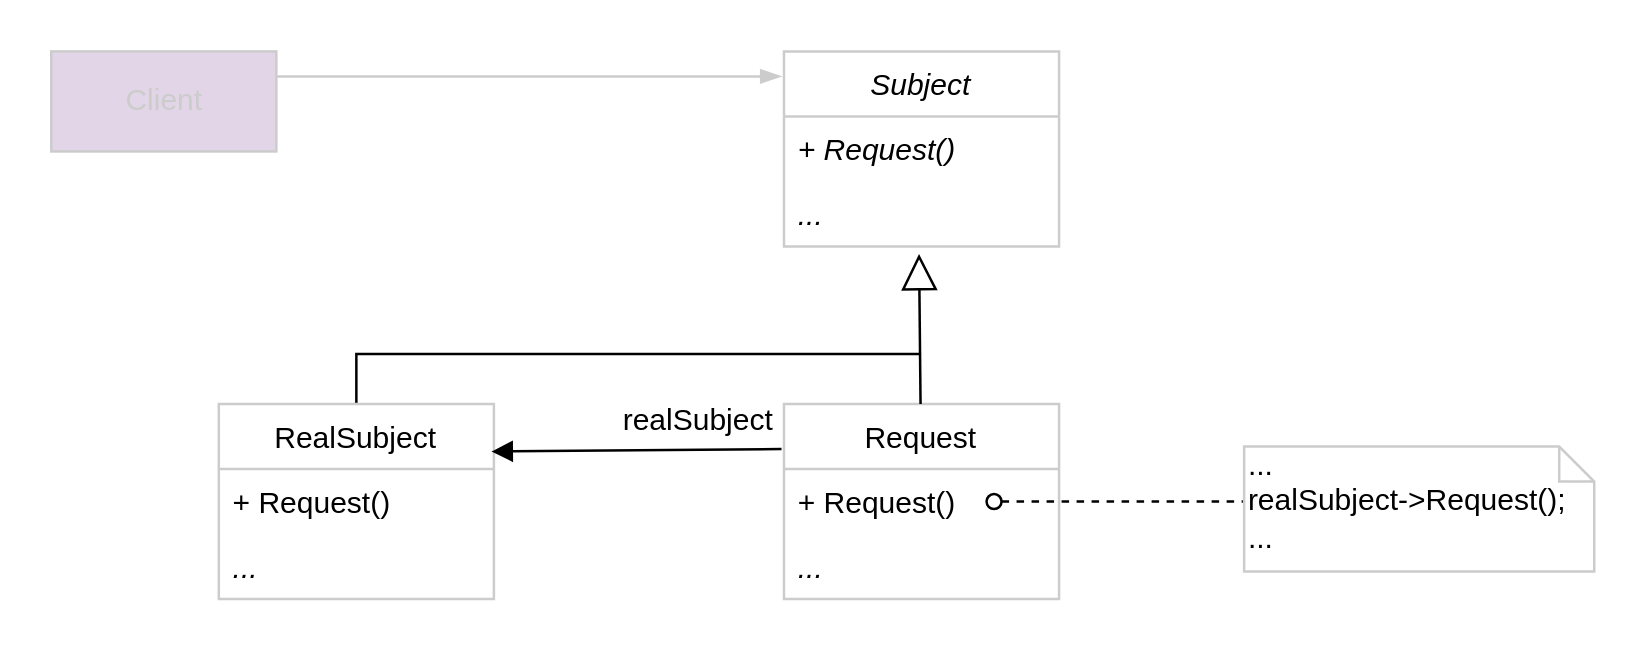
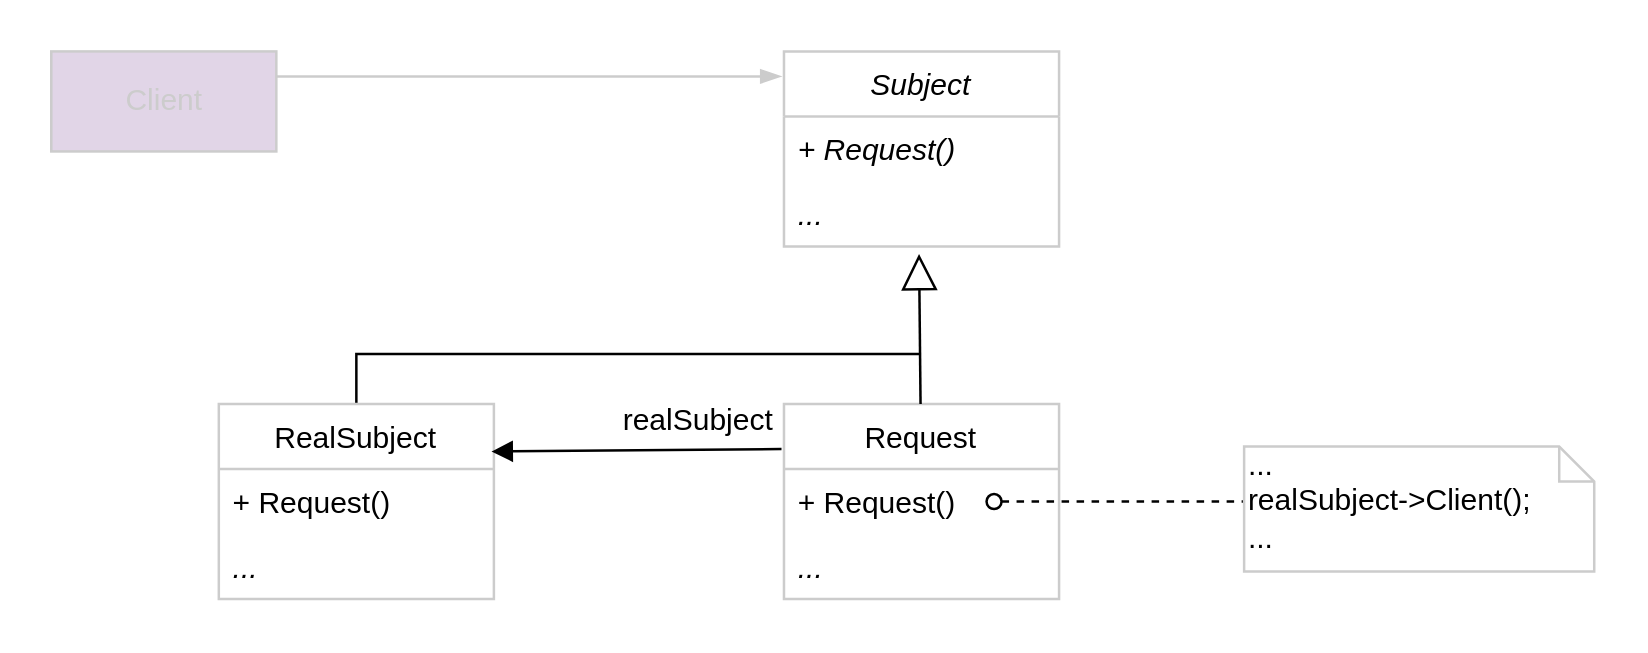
(1421, 521) -> (1418, 503)
